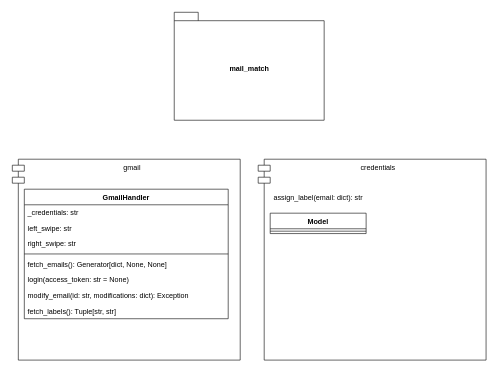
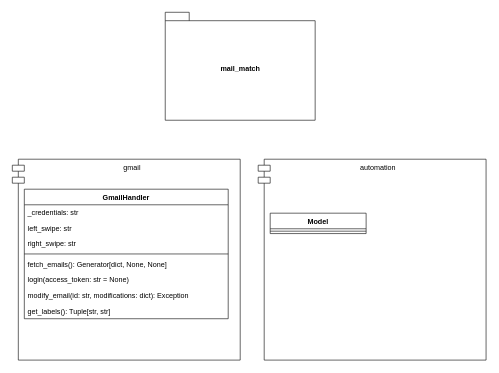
(249, 66) -> (240, 66)
(378, 167) -> (378, 167)
(318, 197) -> none
(84, 311) -> (80, 311)
